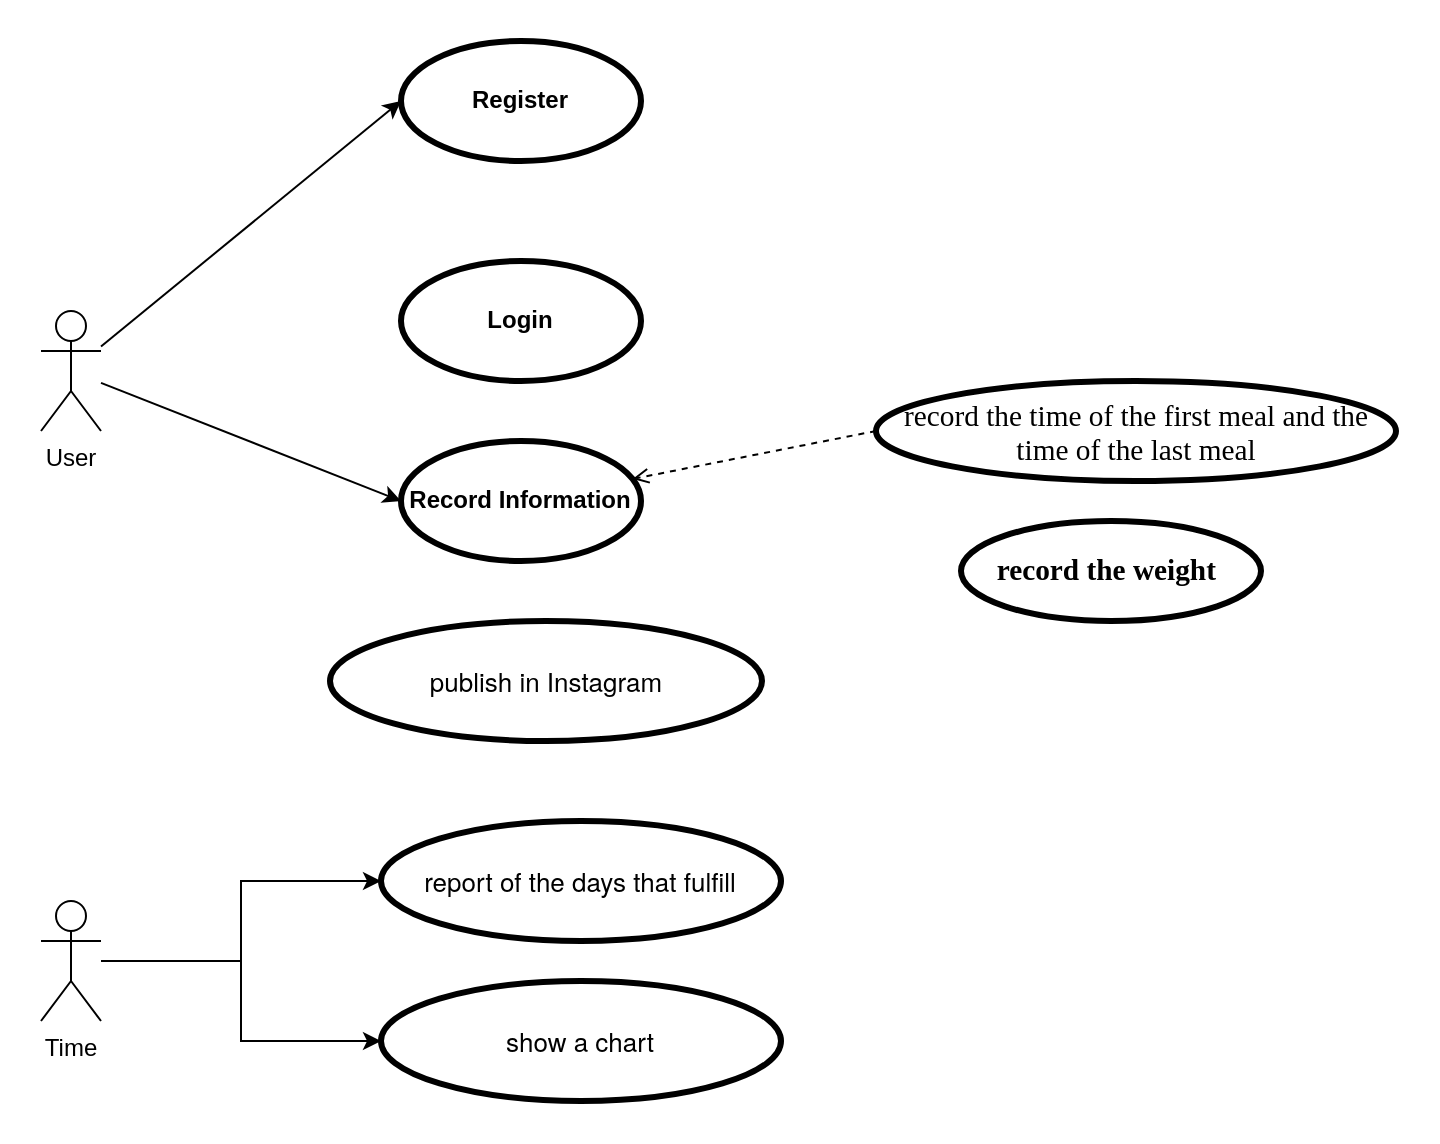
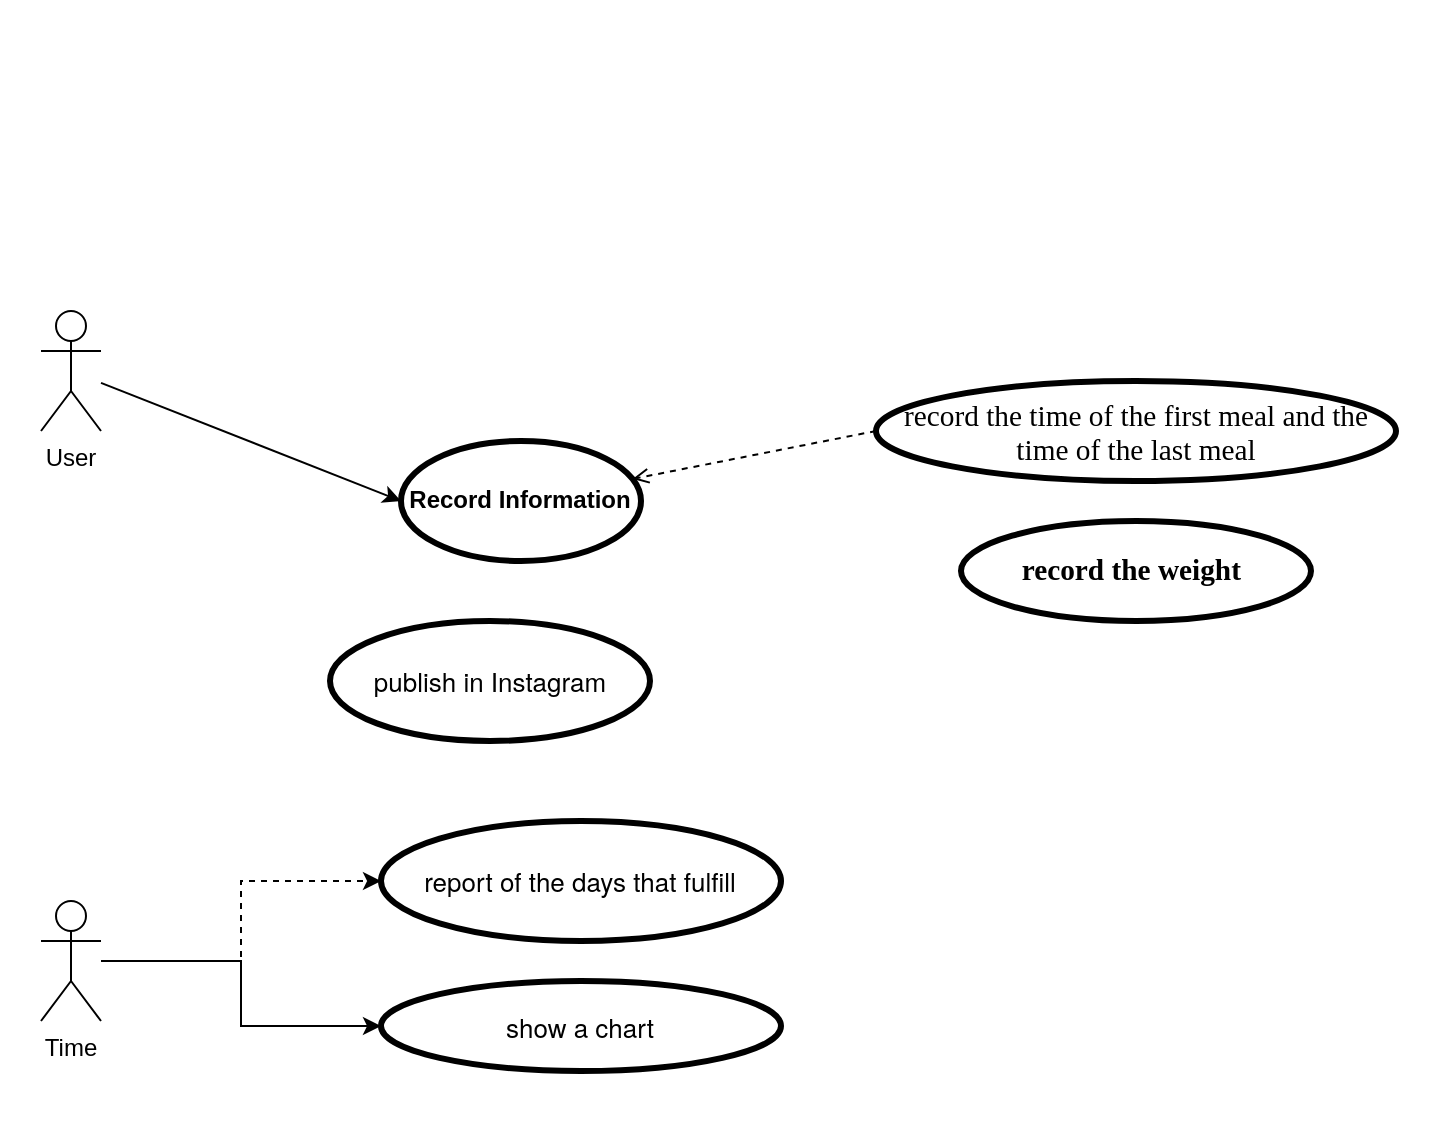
(521, 101) -> none
(246, 228) -> none
(521, 321) -> none
(1111, 571) -> (1136, 571)
(546, 681) -> (490, 681)
(266, 881) -> (266, 881)
(581, 1041) -> (581, 1026)
